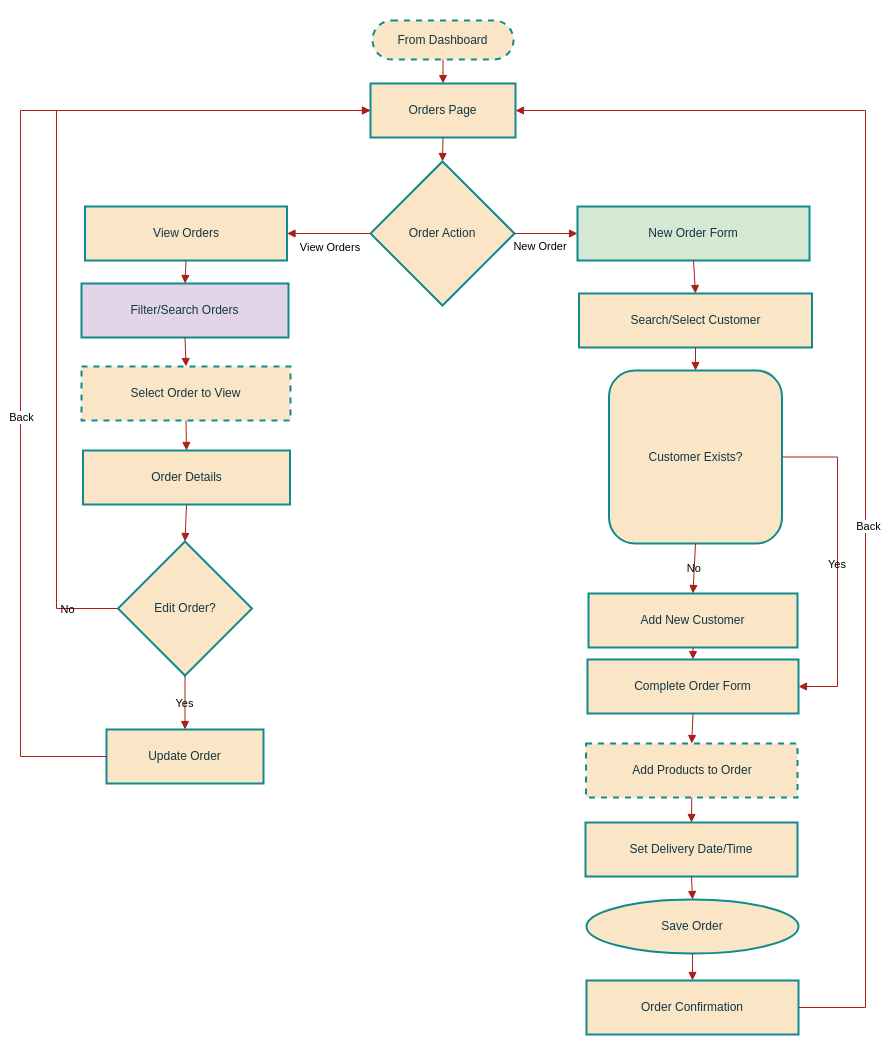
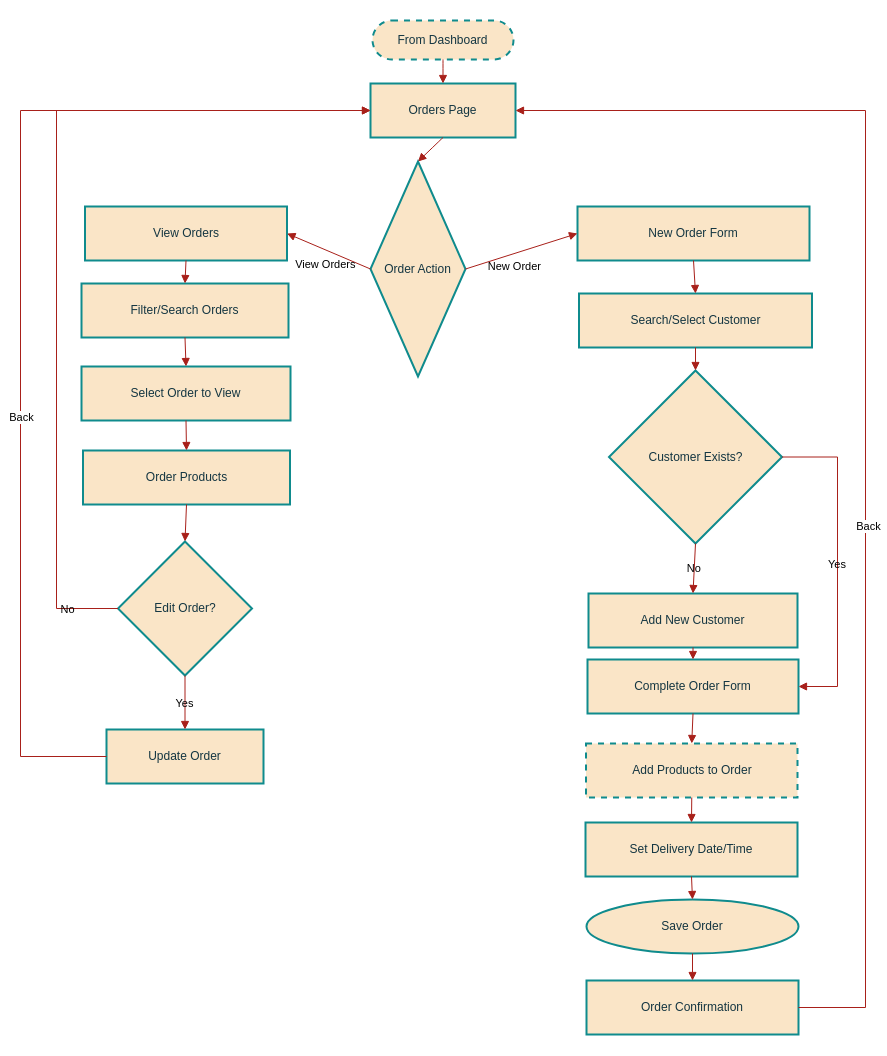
(443, 234) -> (418, 269)
(694, 234) -> (694, 234)
(185, 311) -> (185, 311)
(186, 394) -> (186, 394)
(696, 457) -> (696, 457)
(187, 478) -> (187, 478)
